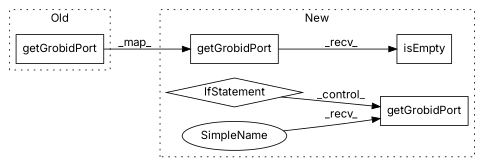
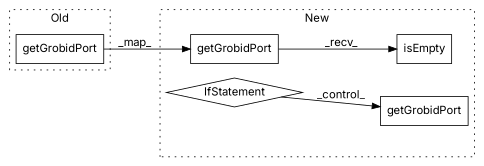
(234, 136) -> none
